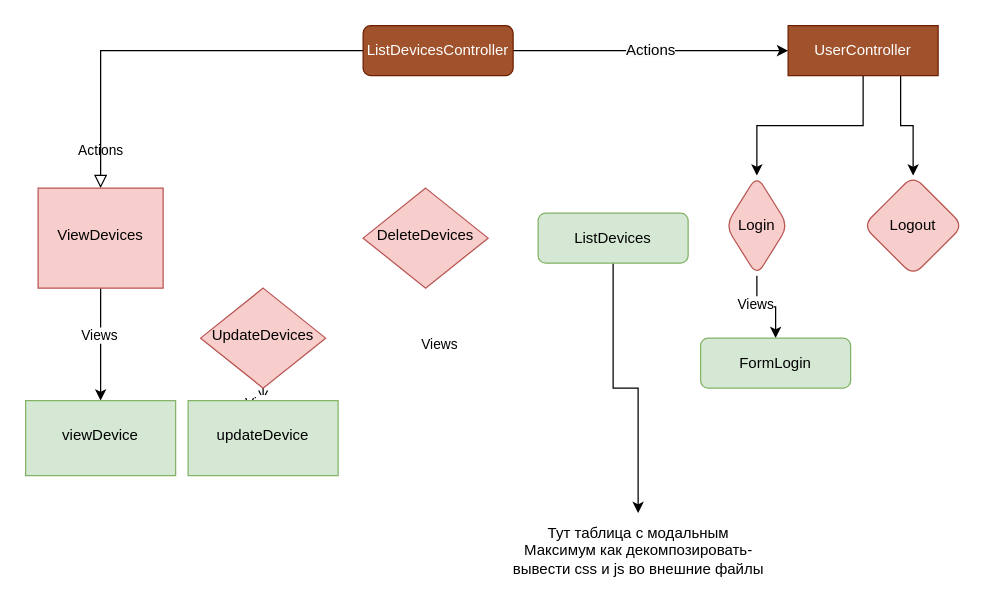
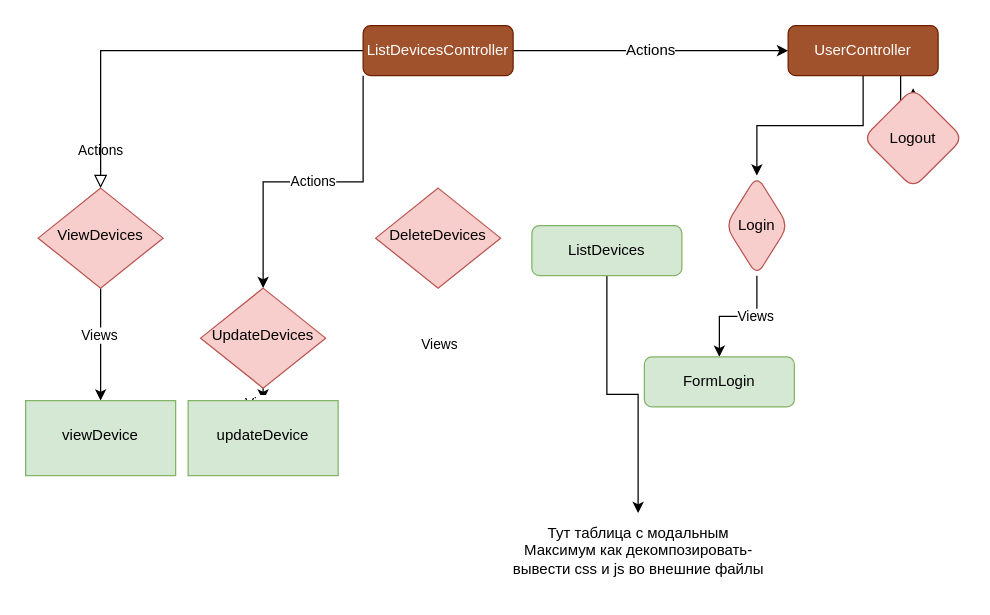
(863, 51) -> (863, 51)
none -> (317, 182)
(913, 226) -> (913, 138)
(101, 238) -> (101, 238)
(426, 238) -> (438, 238)
(613, 238) -> (607, 251)
(776, 363) -> (719, 382)
(263, 392) -> (263, 391)
